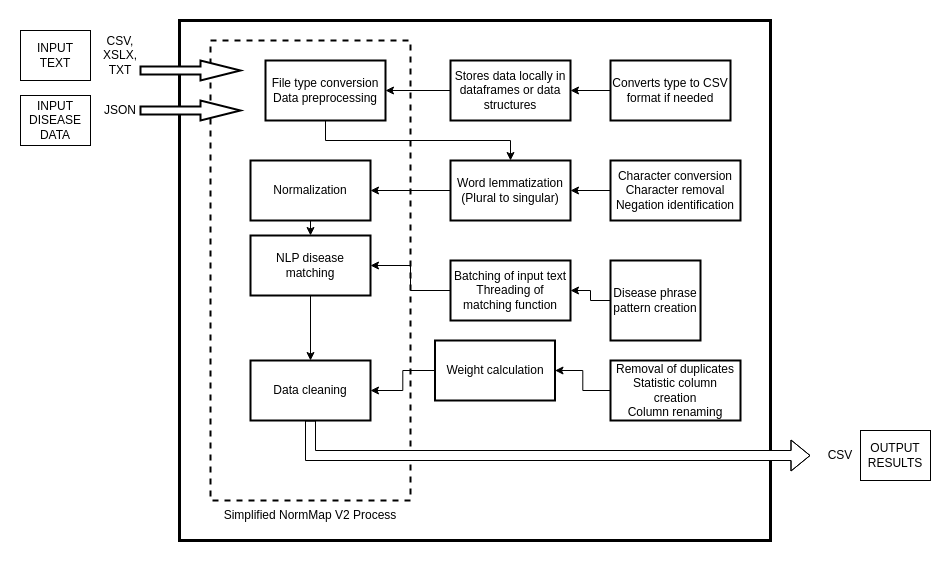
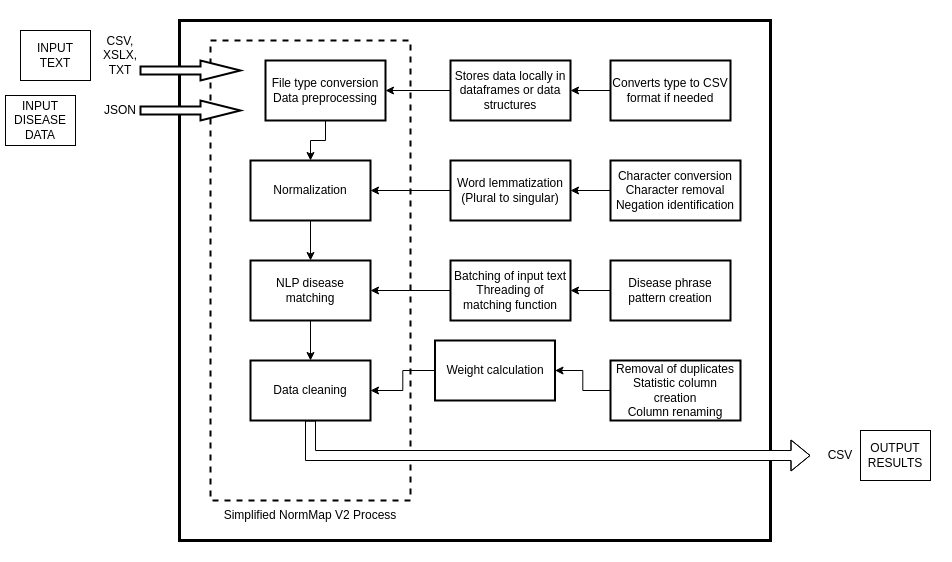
(56, 121) -> (41, 121)
(423, 141) -> (314, 141)
(311, 266) -> (311, 291)
(656, 301) -> (671, 291)
